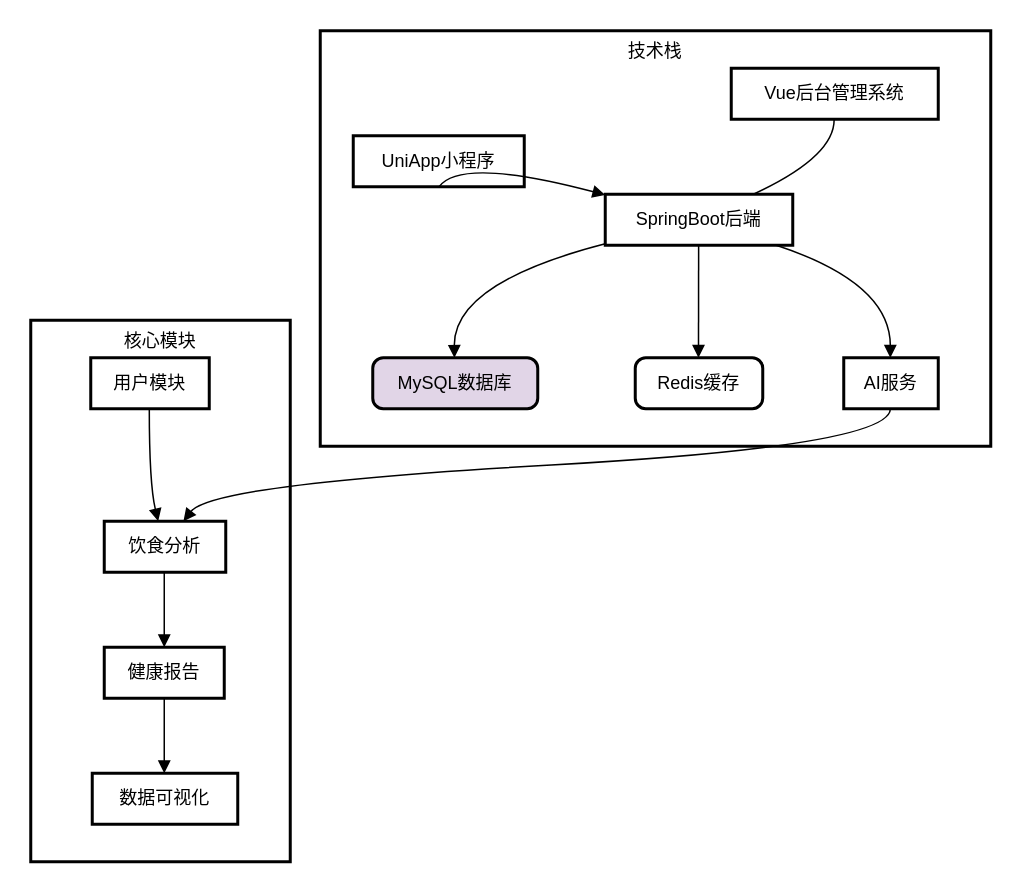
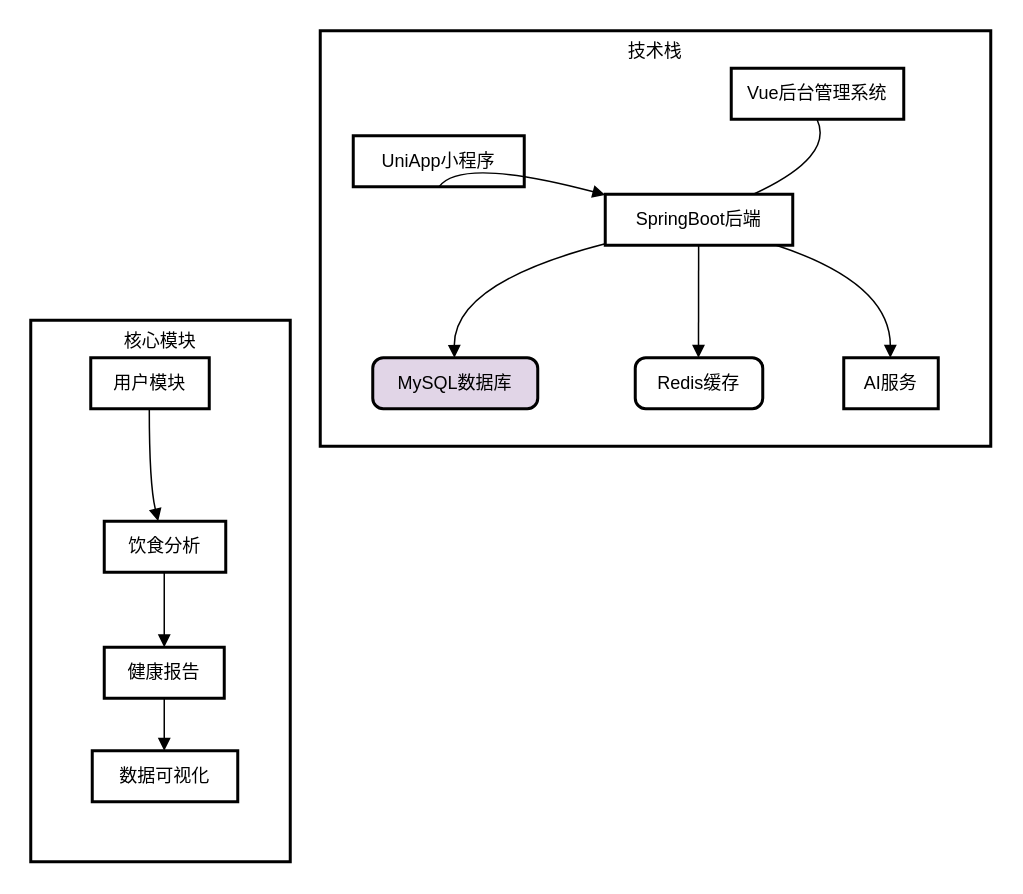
(835, 94) -> (818, 94)
(477, 470) -> none
(165, 799) -> (165, 776)
